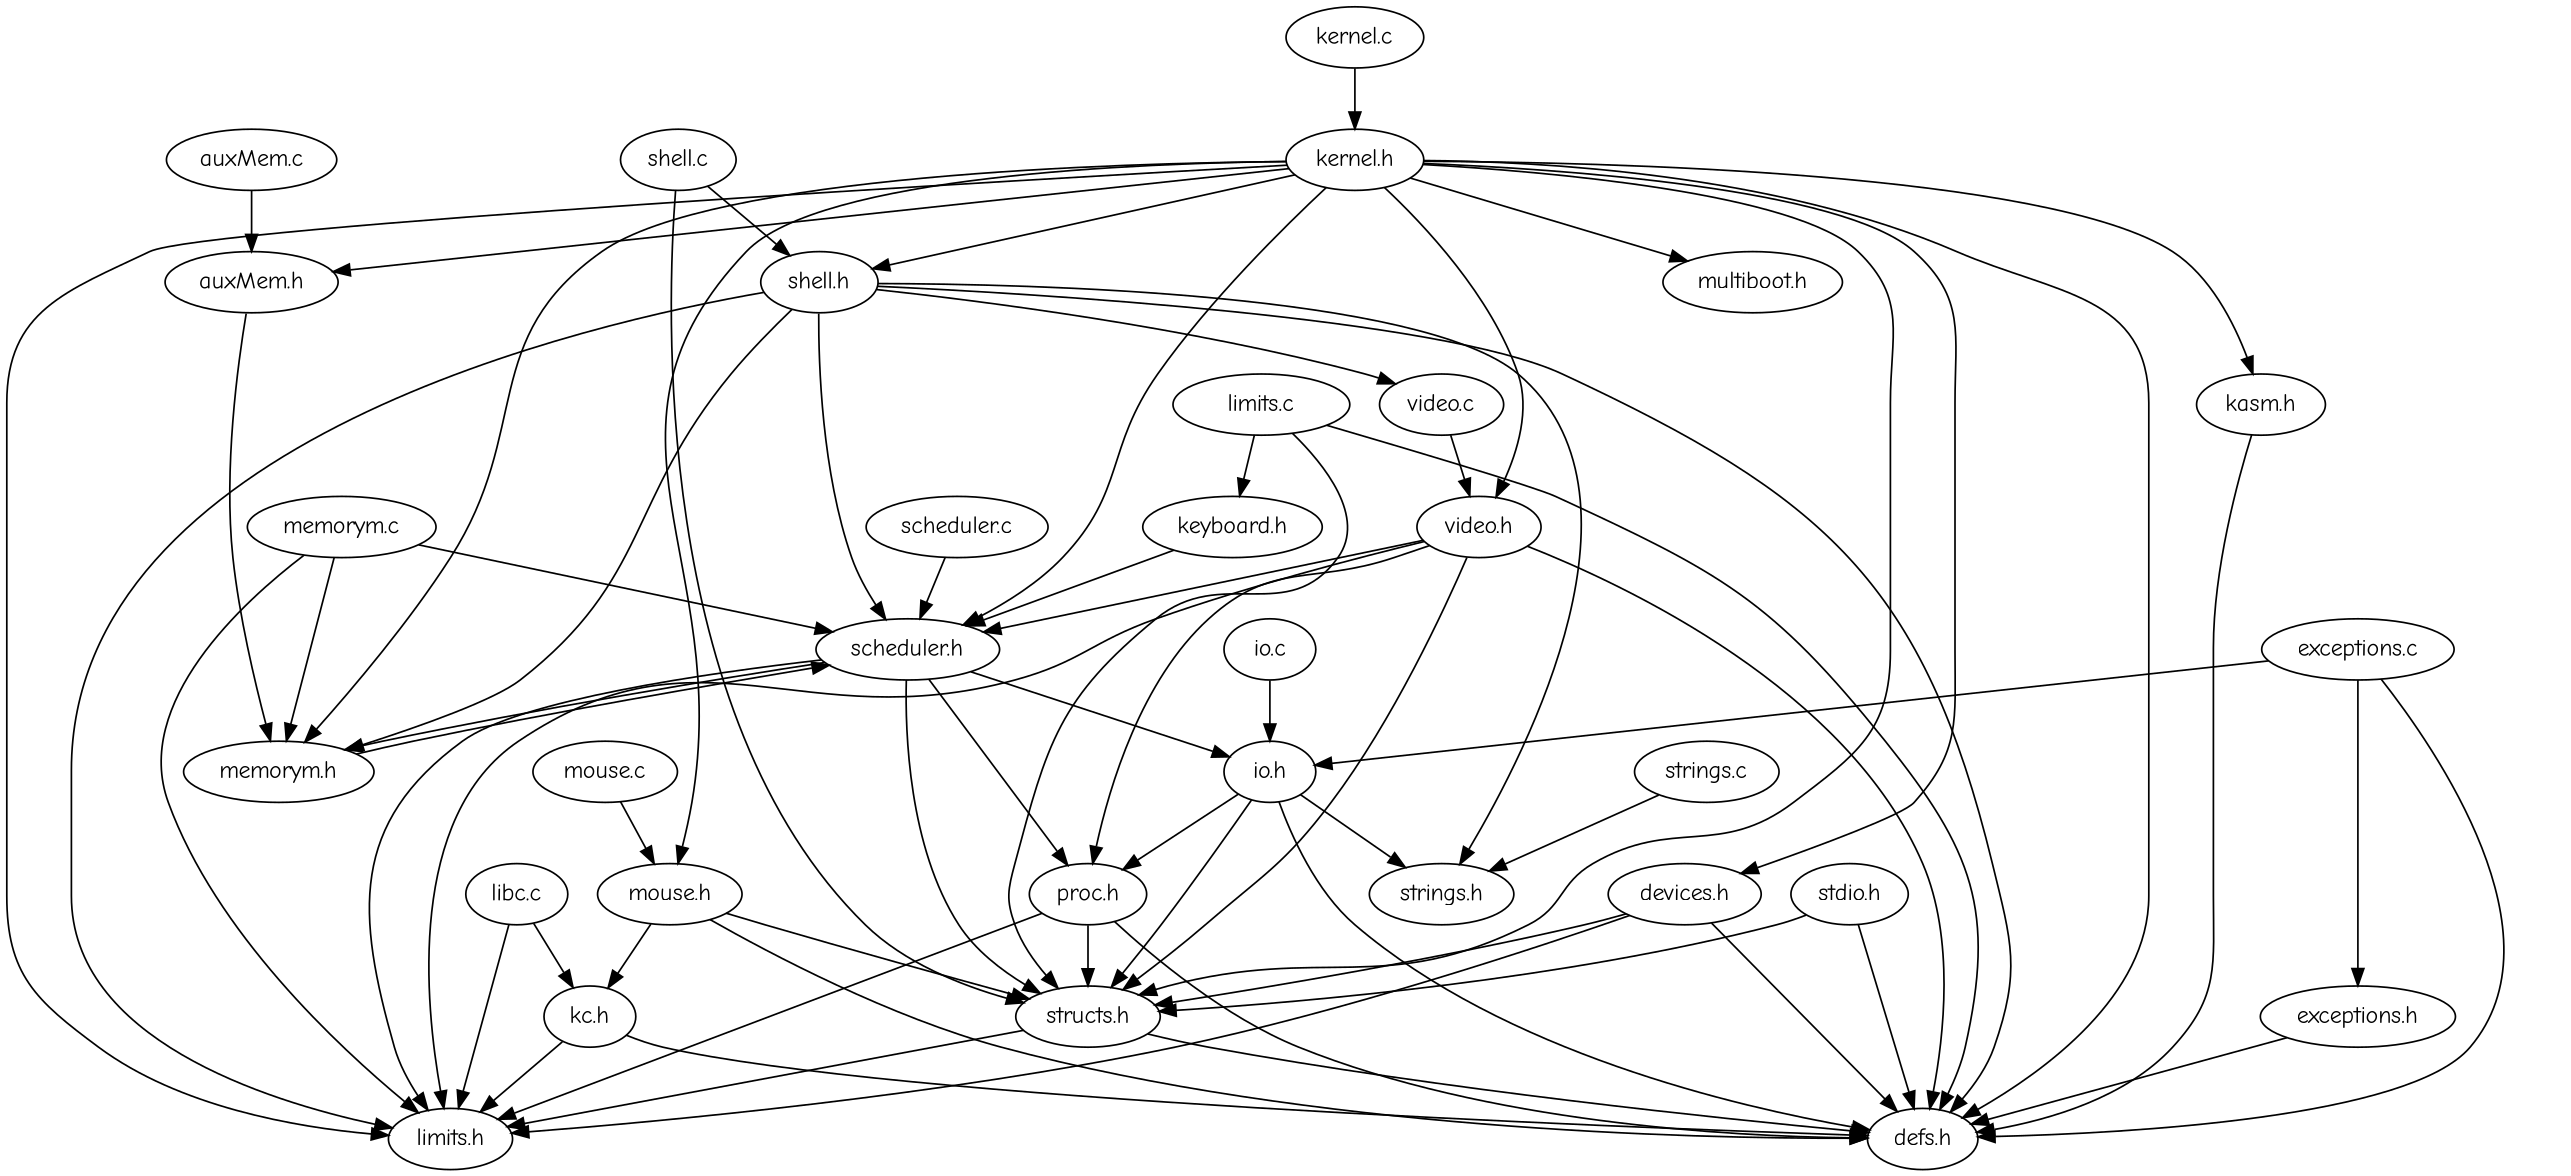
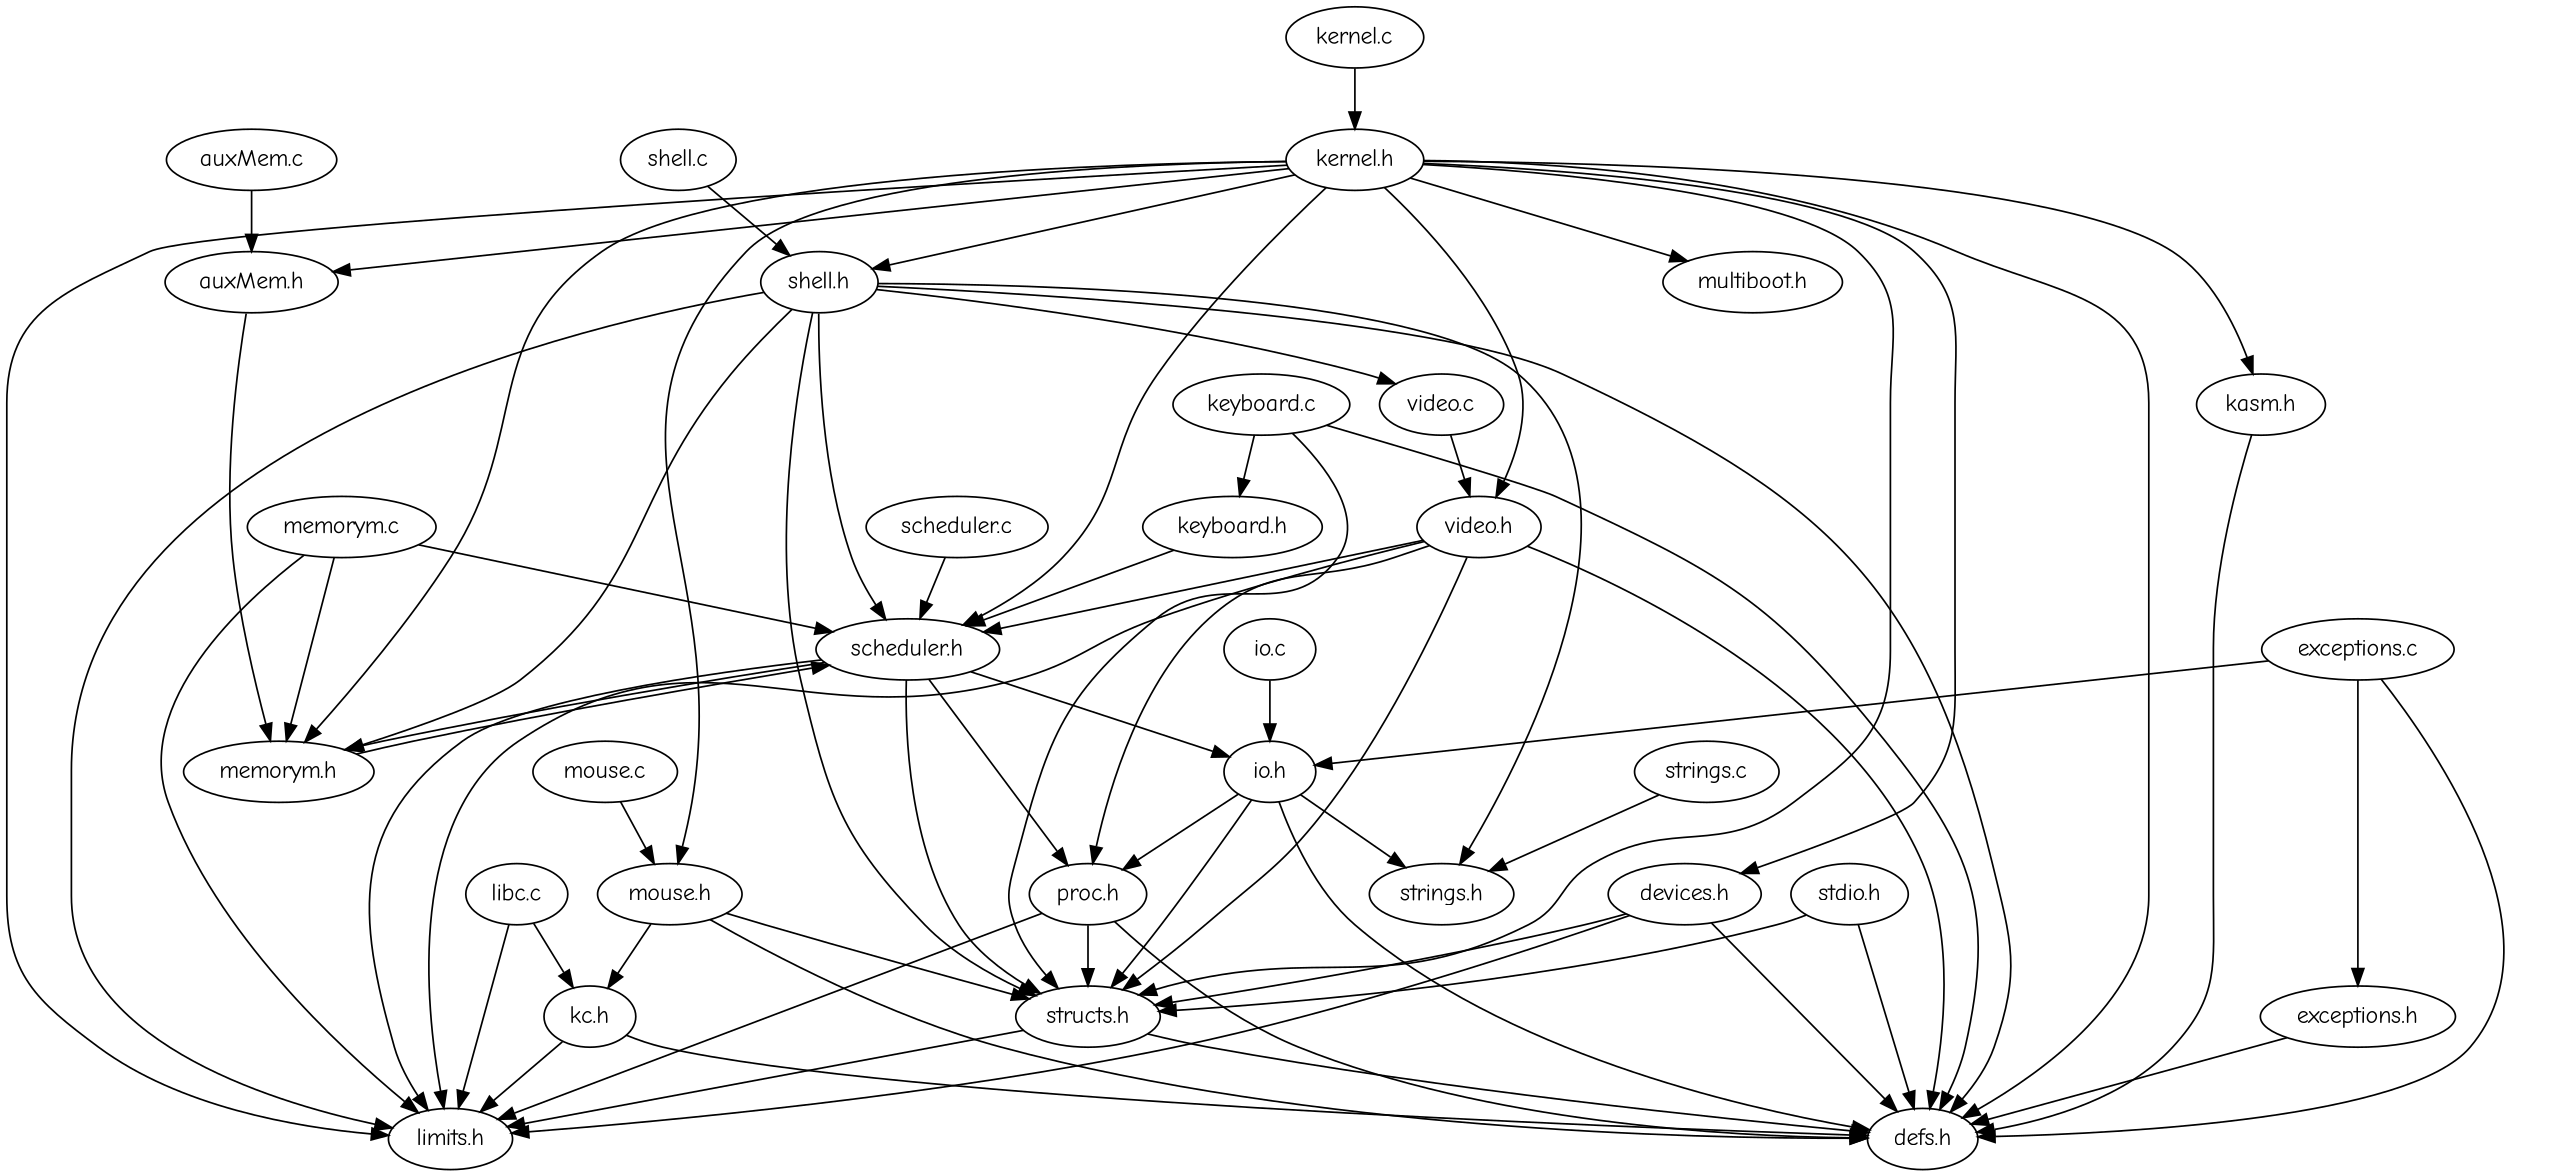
(1261, 405) -> (1261, 405)
(718, 657) -> (808, 710)
